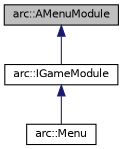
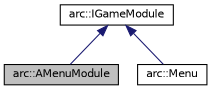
(61, 50) -> (85, 49)
